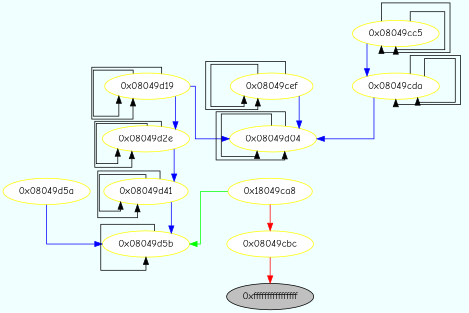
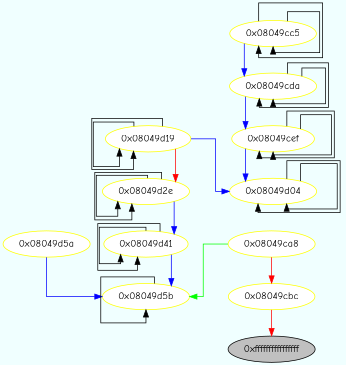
(175, 109) -> (176, 162)
(370, 139) -> (246, 109)
(270, 191) -> (272, 244)
